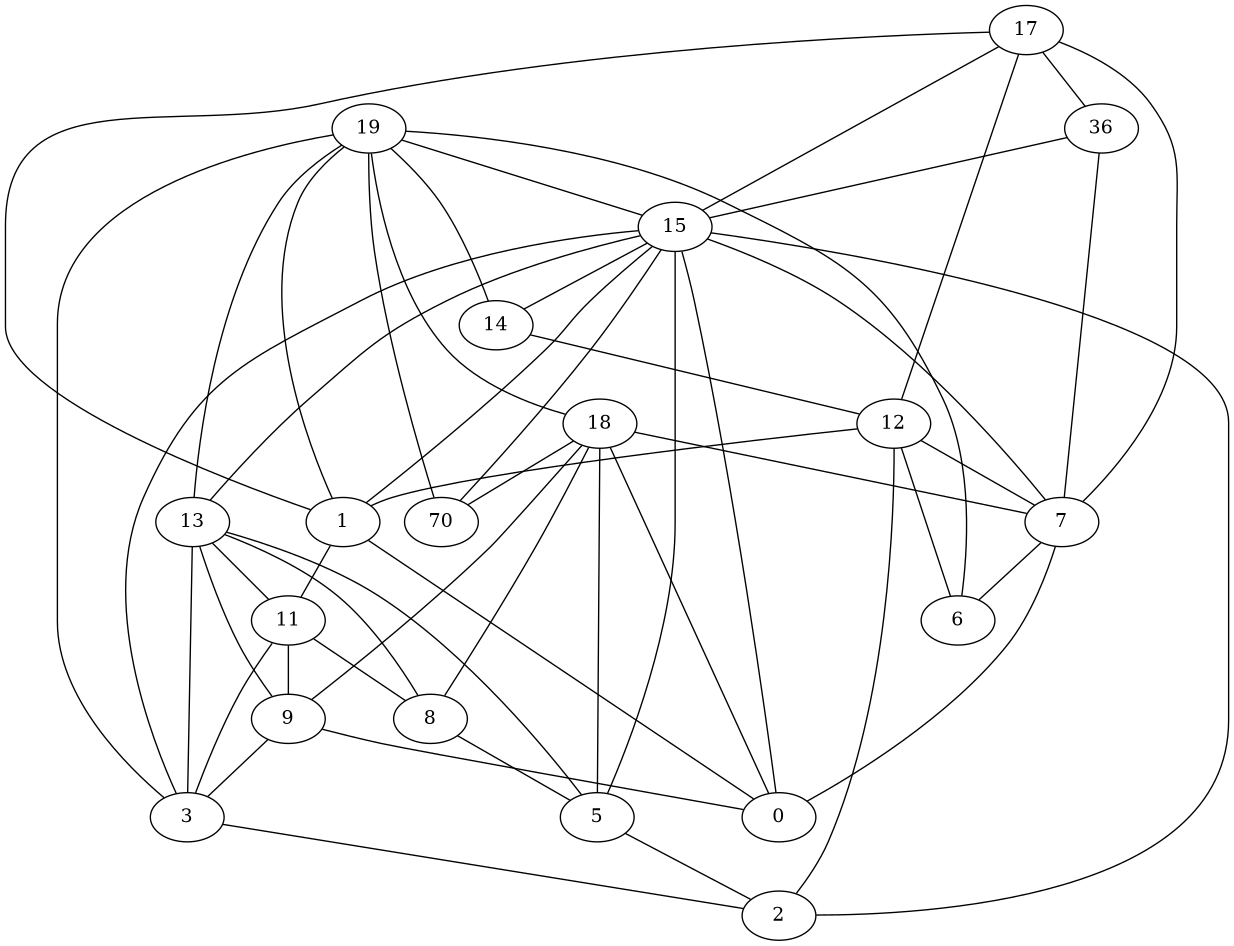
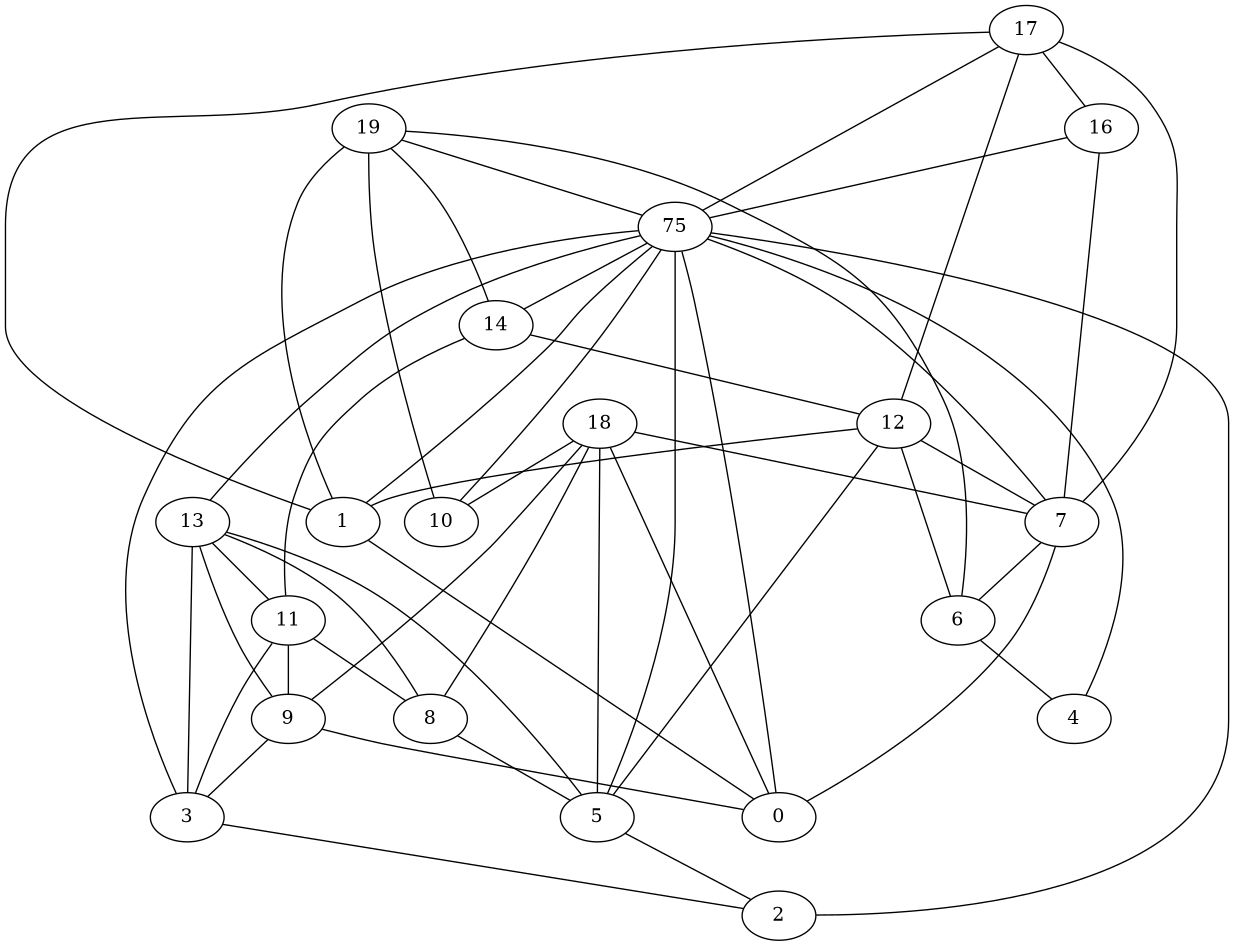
(1102, 128) -> (1102, 128)
(675, 227) -> (675, 227)
(232, 304) -> none
(429, 326) -> none
(57, 377) -> none
(441, 522) -> (441, 522)
(316, 571) -> (326, 434)
(875, 678) -> (739, 629)
none -> (1074, 719)
